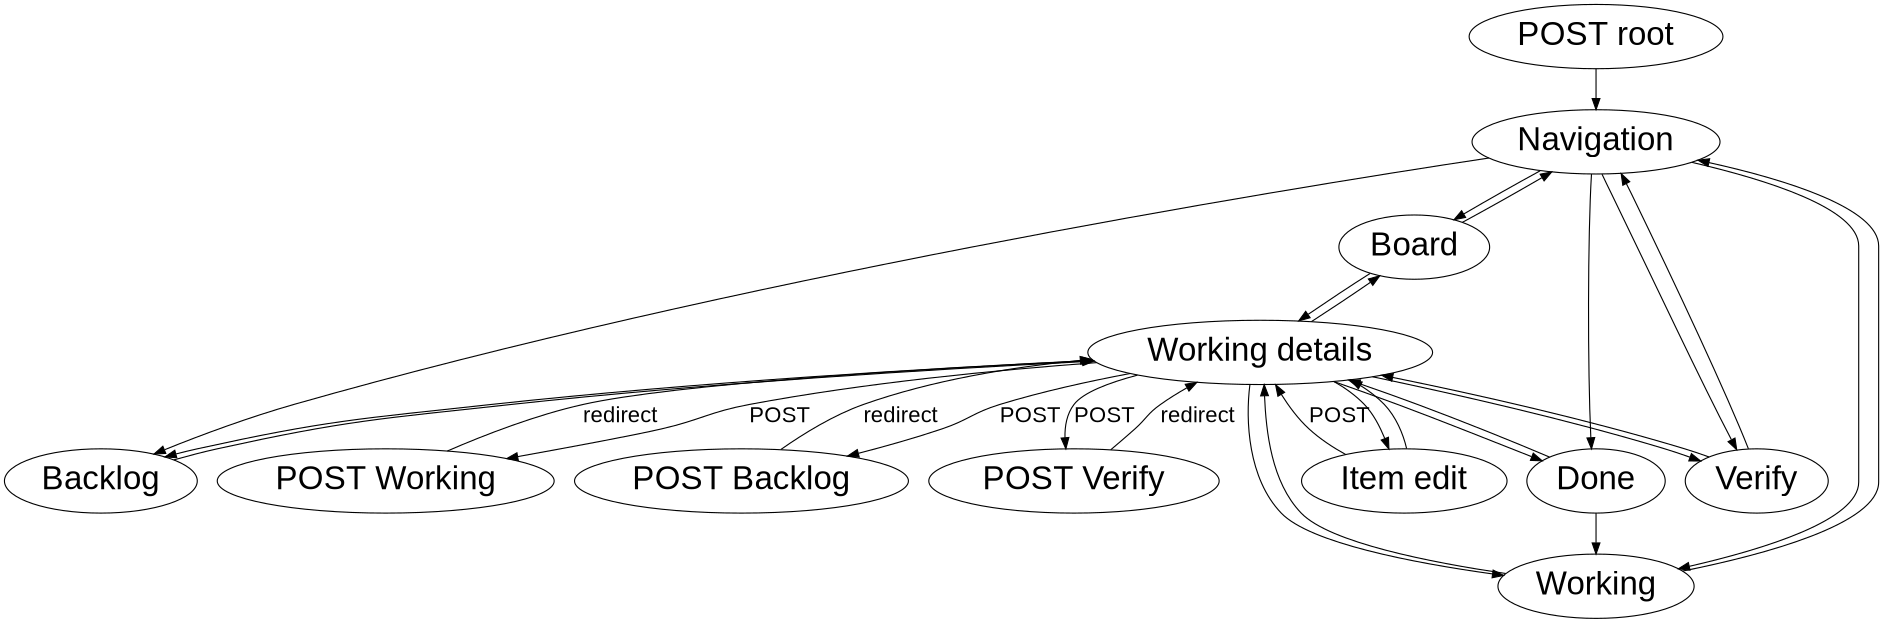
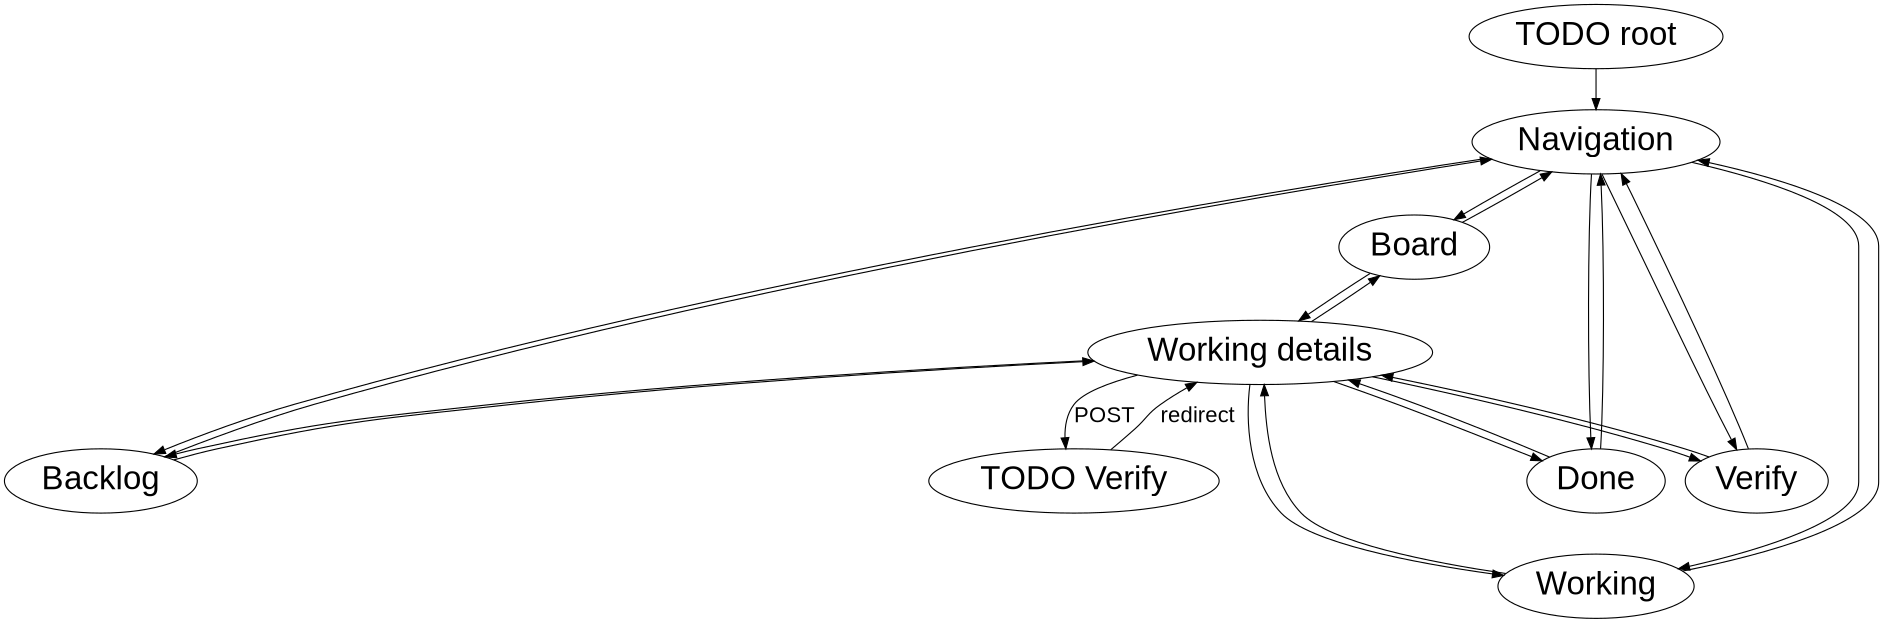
(1596, 37) -> (1596, 37)
none -> (816, 282)
(386, 481) -> none
(741, 481) -> none
(1074, 481) -> (1074, 481)
(1404, 481) -> none
(1596, 528) -> (1603, 317)
